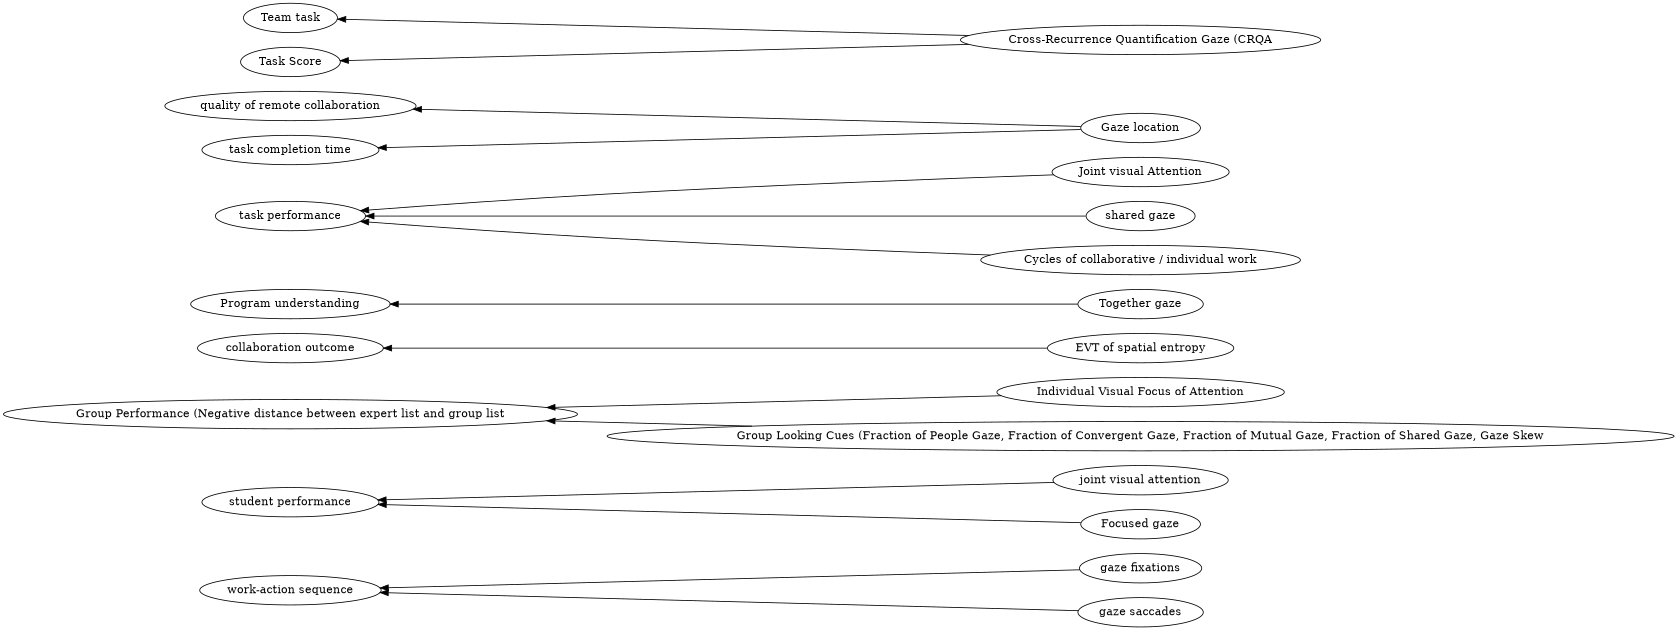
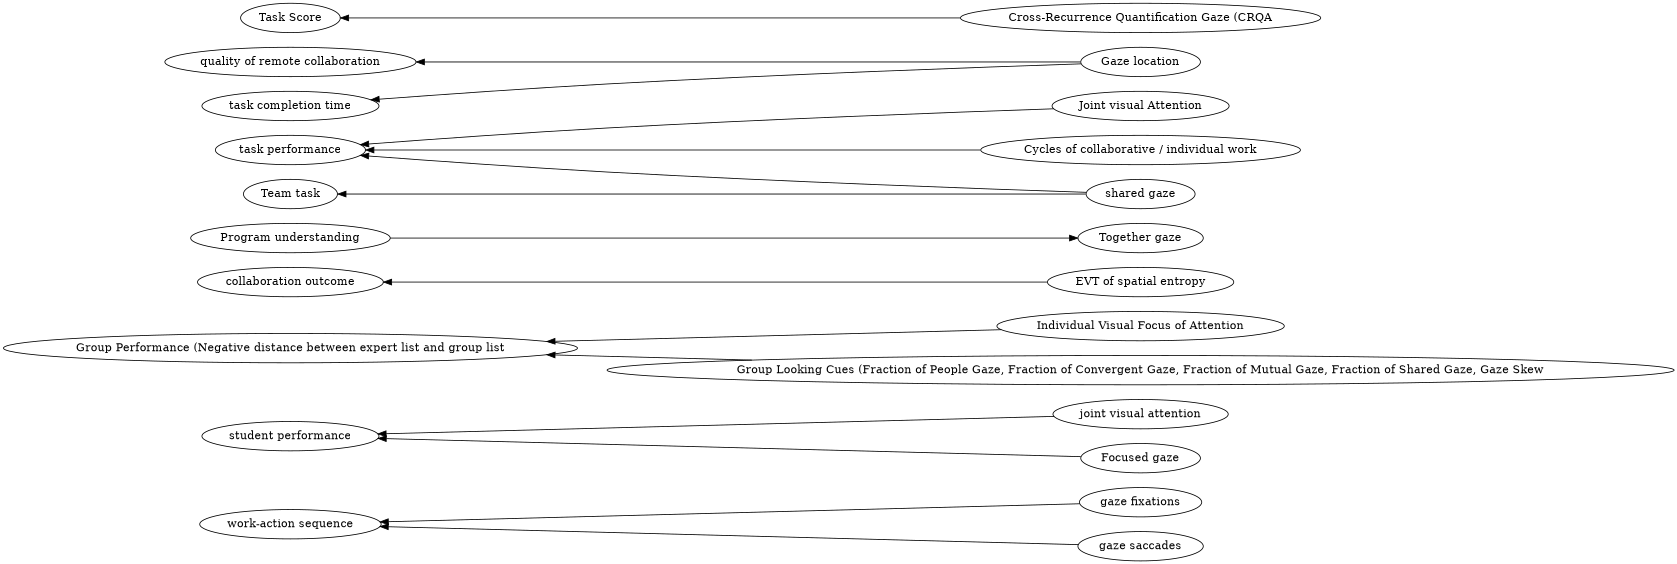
(657, 27) -> (716, 194)
(738, 304) -> (730, 238)
